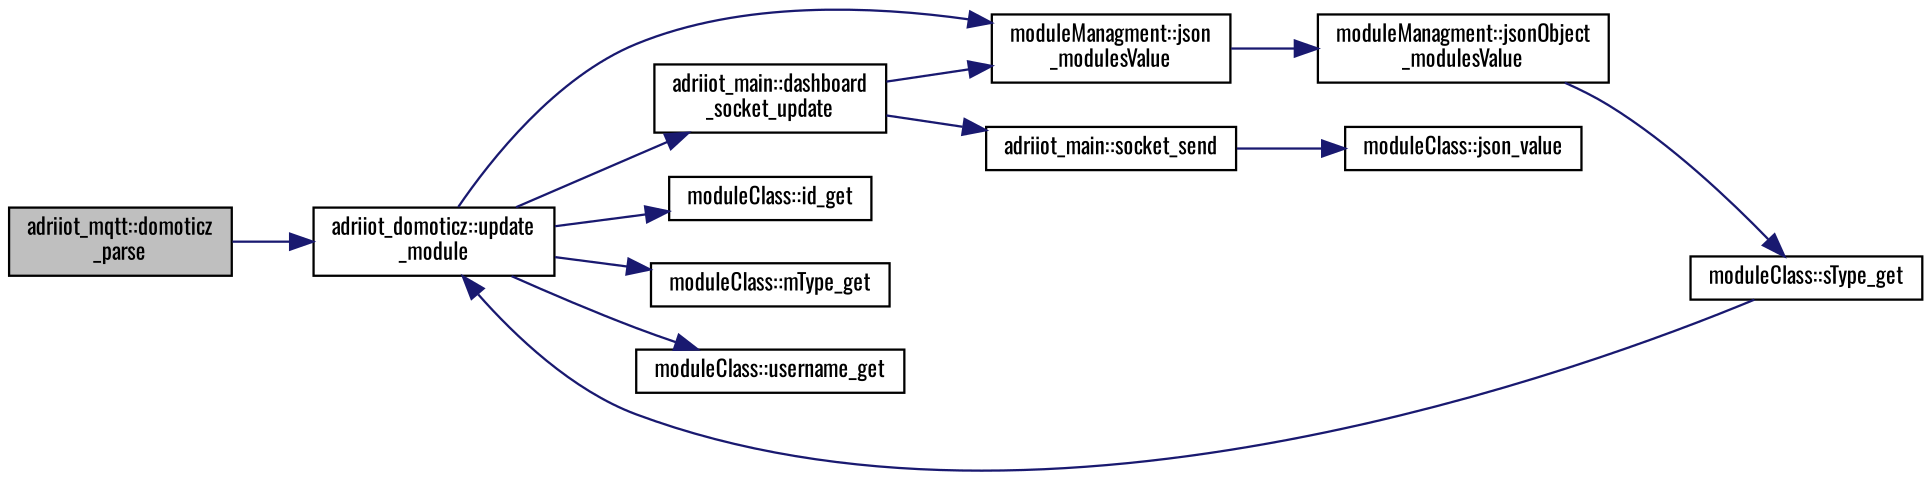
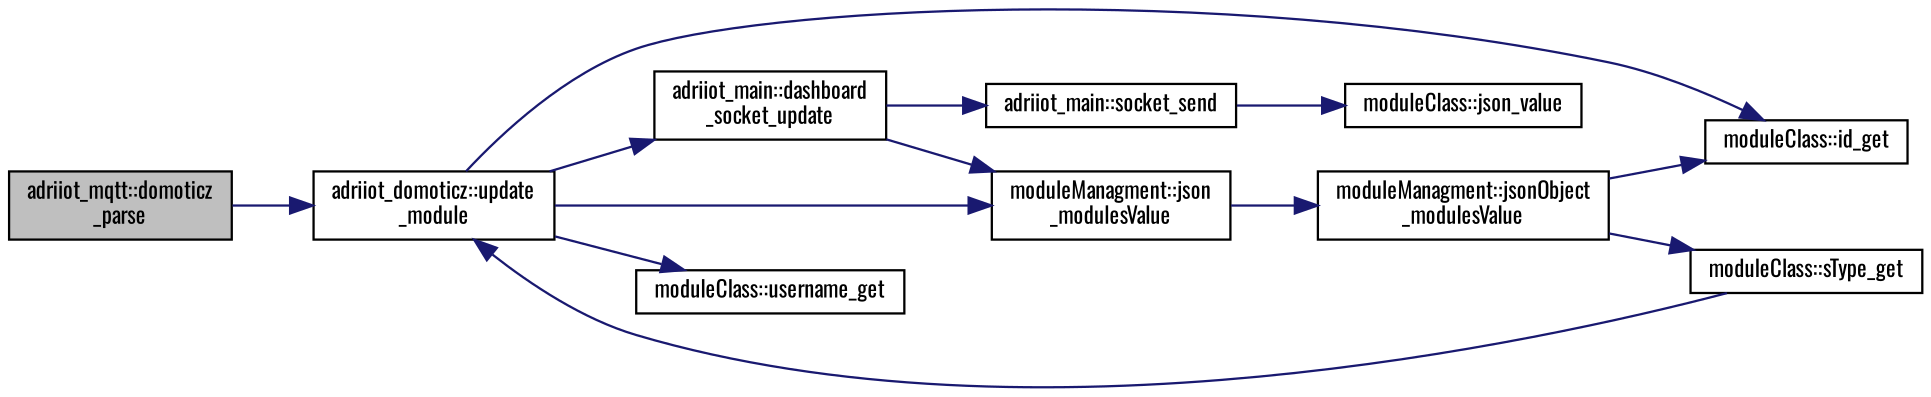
none -> (1645, 172)
(770, 285) -> none
